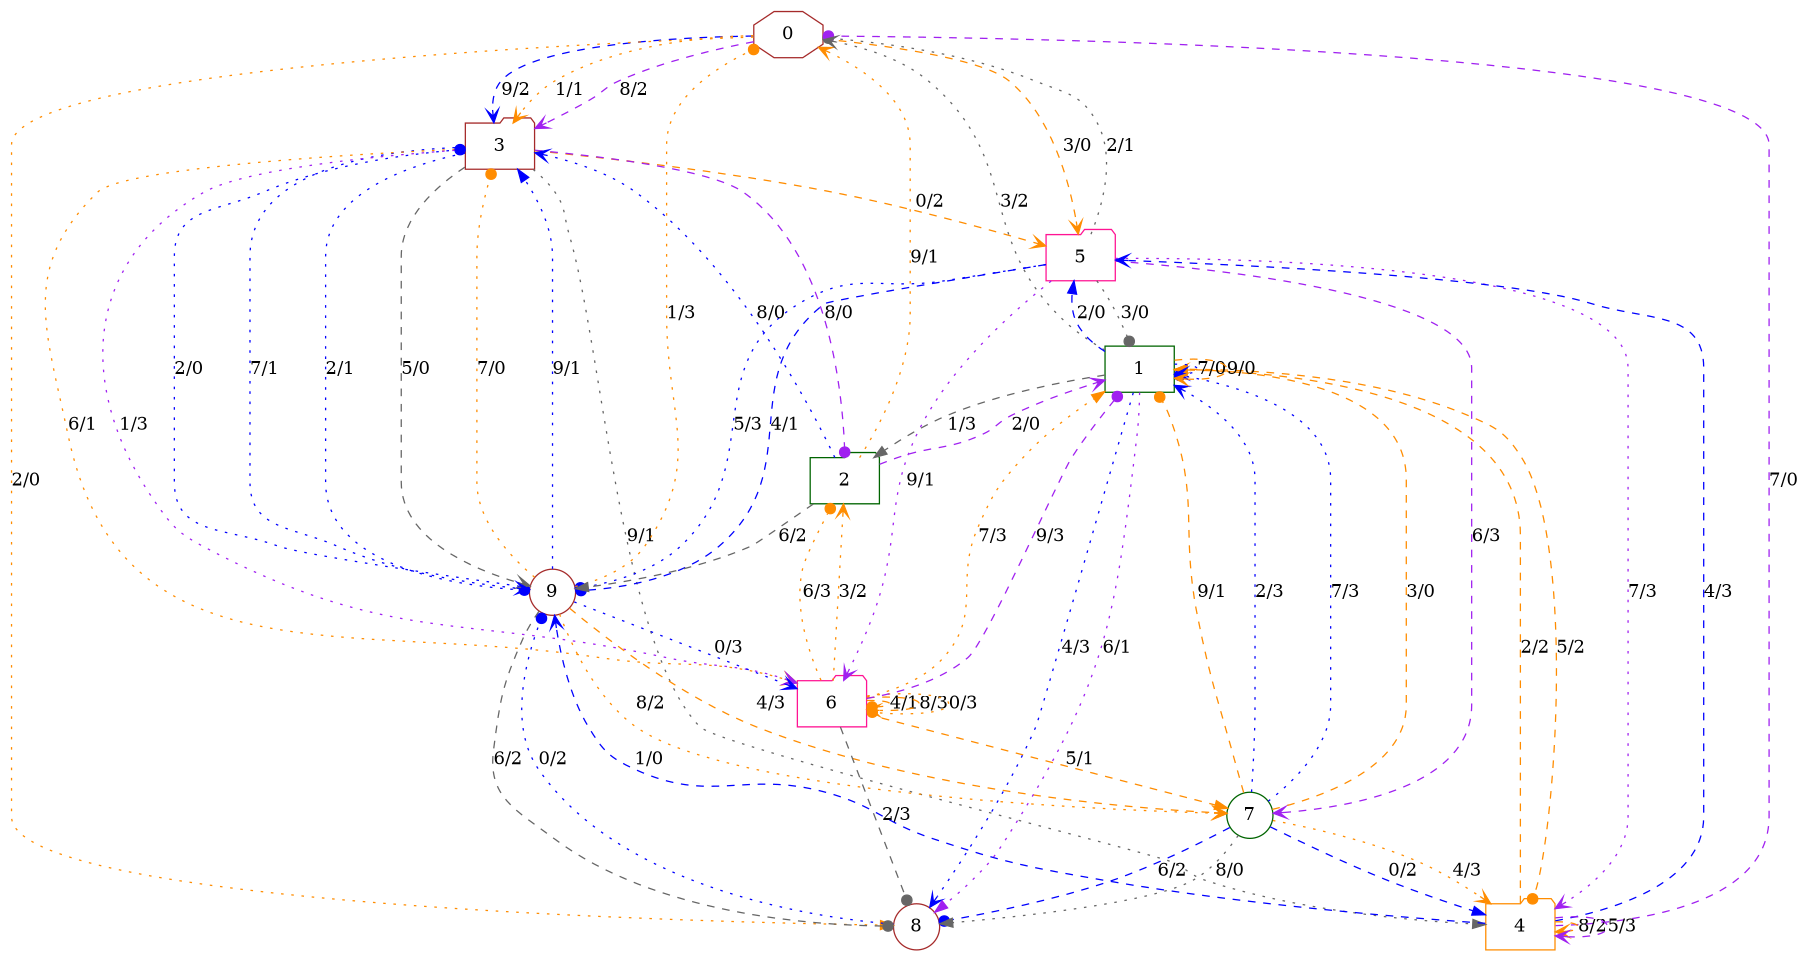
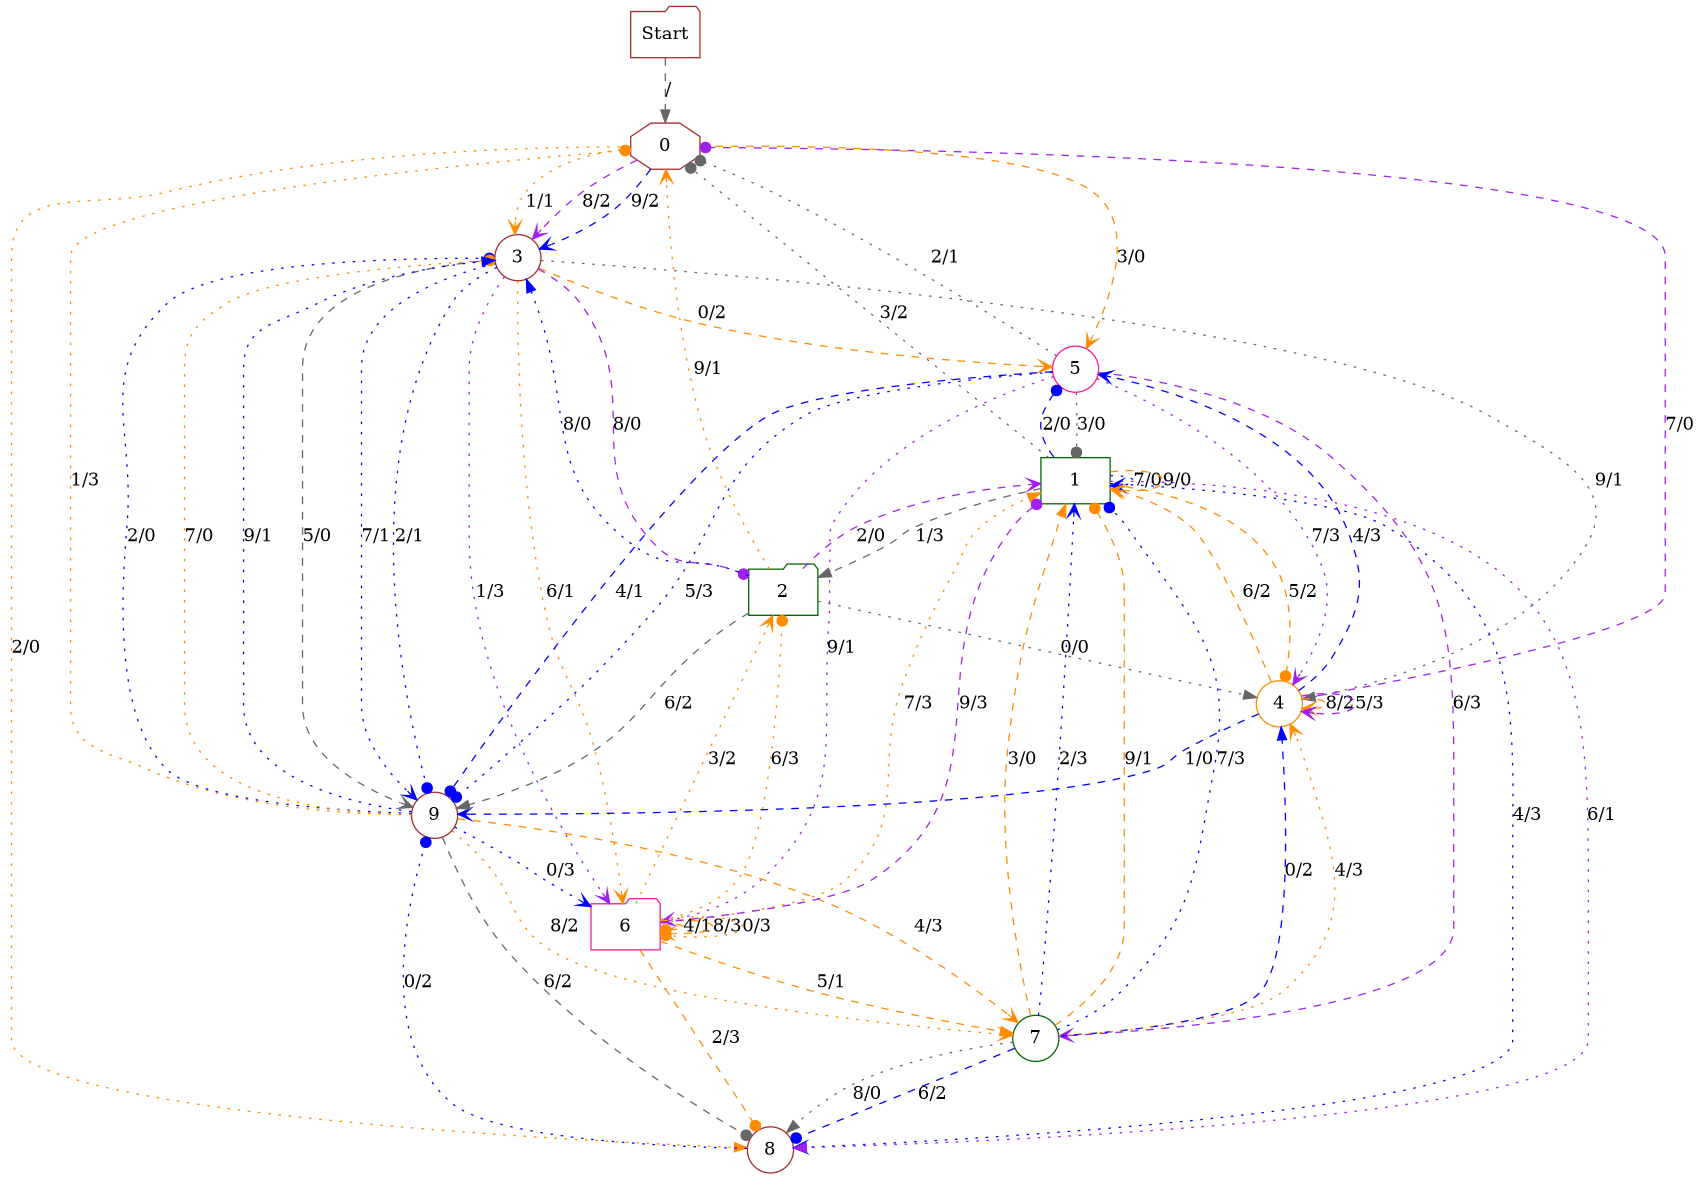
none -> (665, 35)
(500, 146) -> (518, 258)
(991, 175) -> (872, 315)
(1081, 258) -> (1076, 369)
(721, 275) -> (581, 486)
(1075, 320) -> (1041, 426)
(1535, 648) -> (1257, 592)
none -> (1042, 650)
(868, 798) -> (696, 1036)
(1520, 927) -> (1279, 704)
